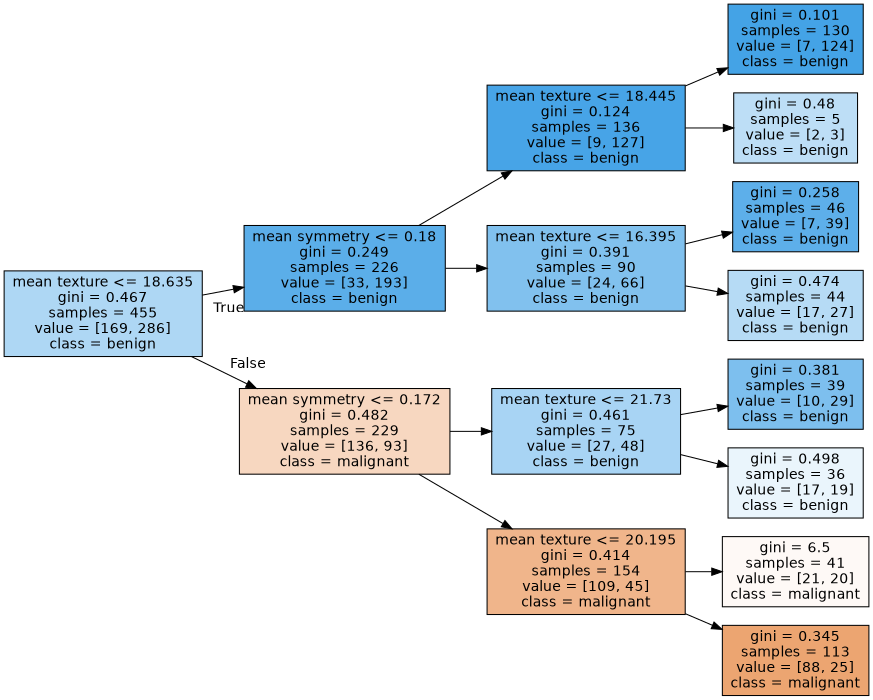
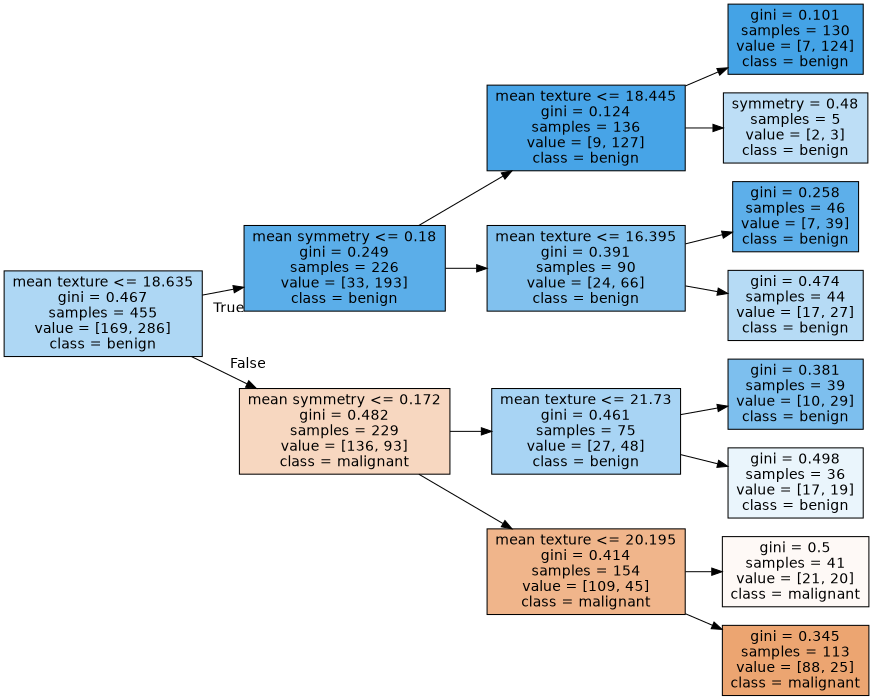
(796, 128) -> (796, 128)
(796, 572) -> (796, 572)
